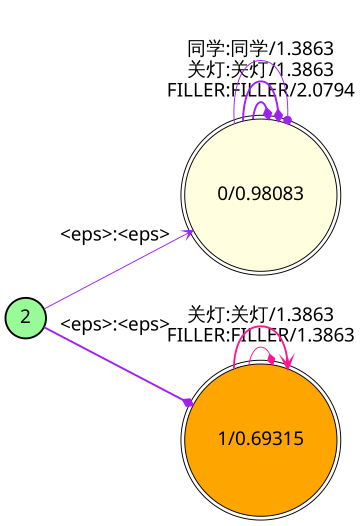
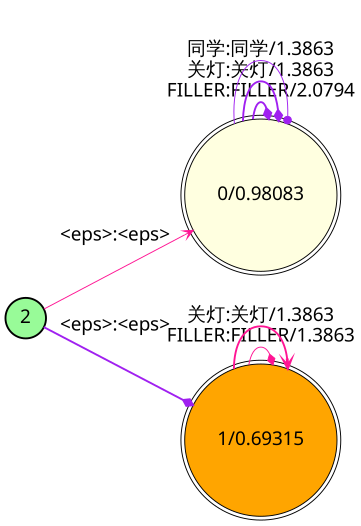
(114, 272) -> (114, 272)
